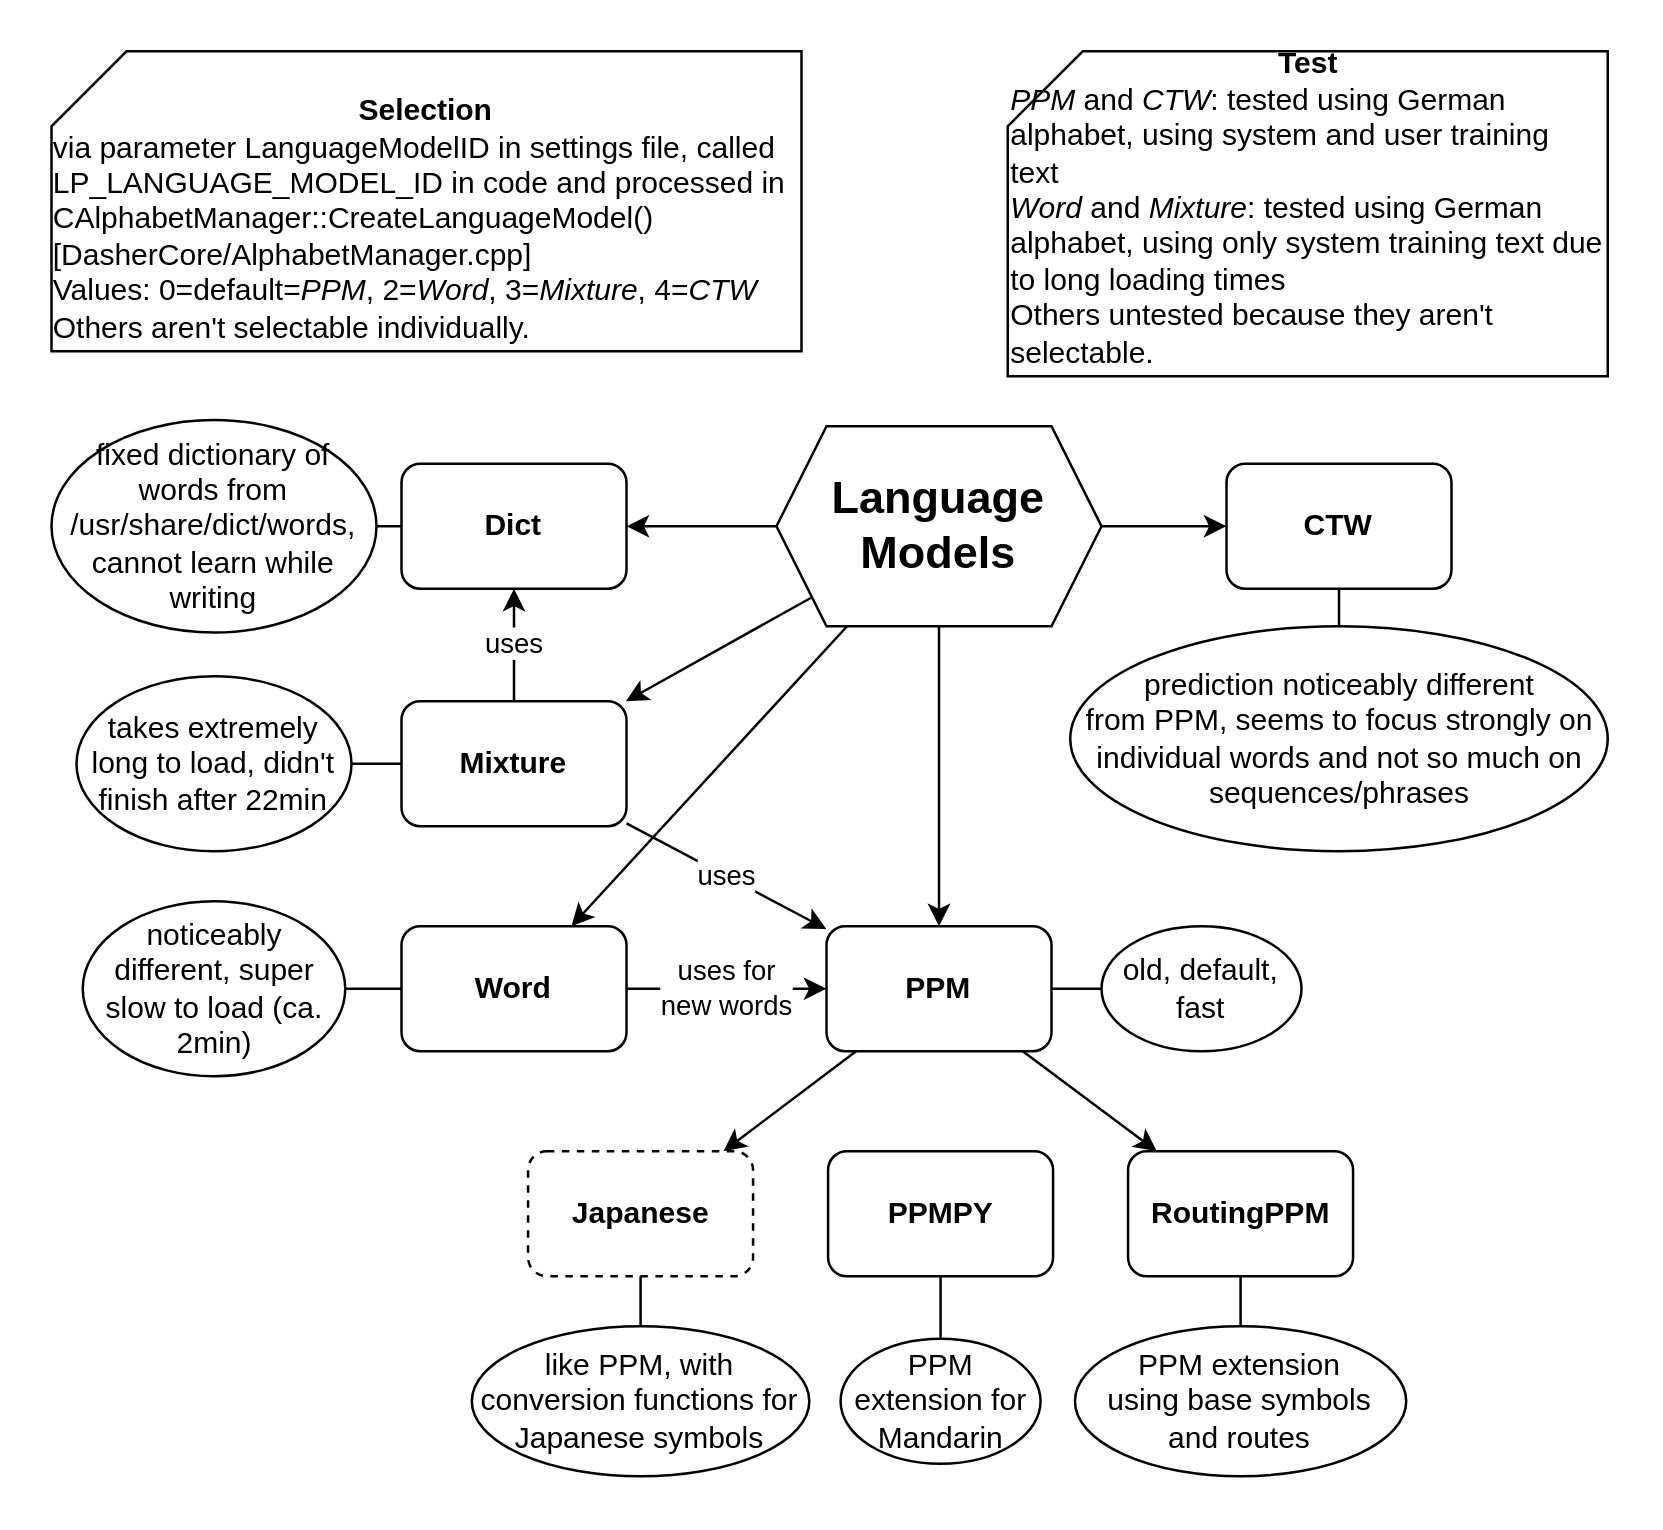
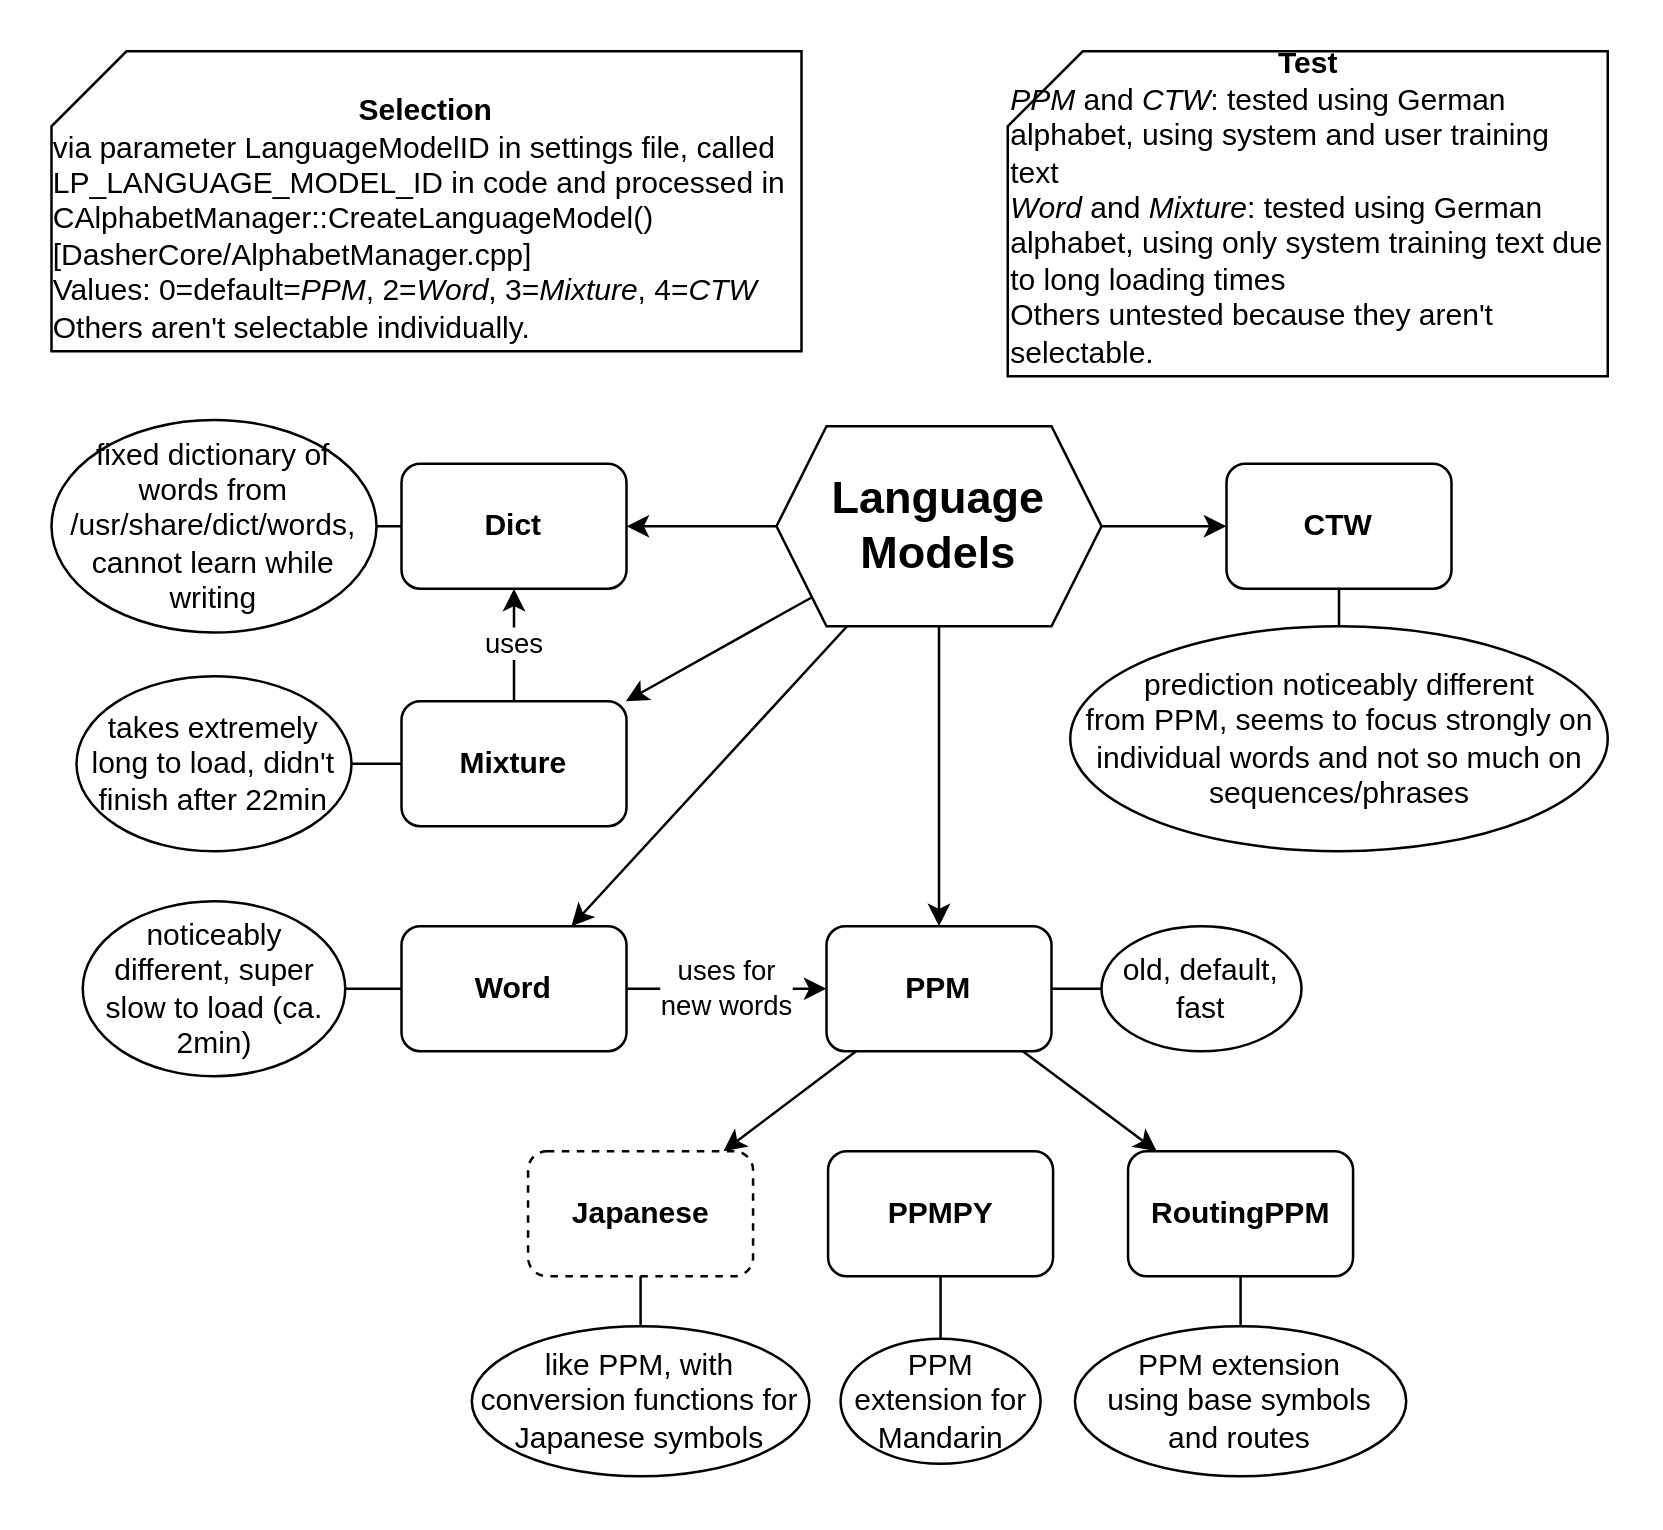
(782, 906) -> none
